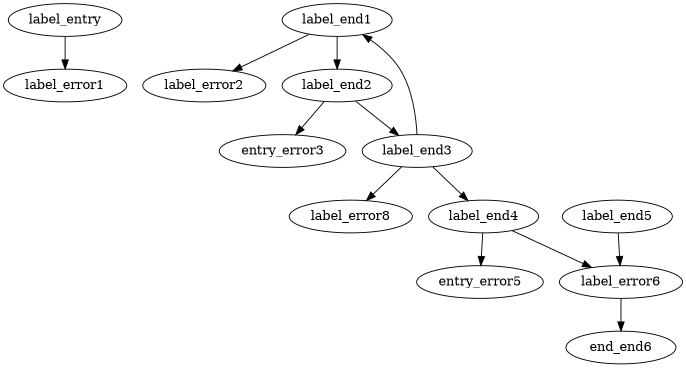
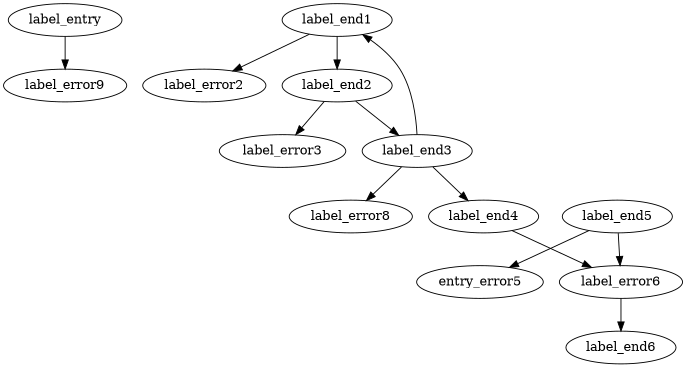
(65, 86) -> (65, 86)
(283, 151) -> (283, 151)
(482, 245) -> (559, 245)
(621, 348) -> (621, 348)
